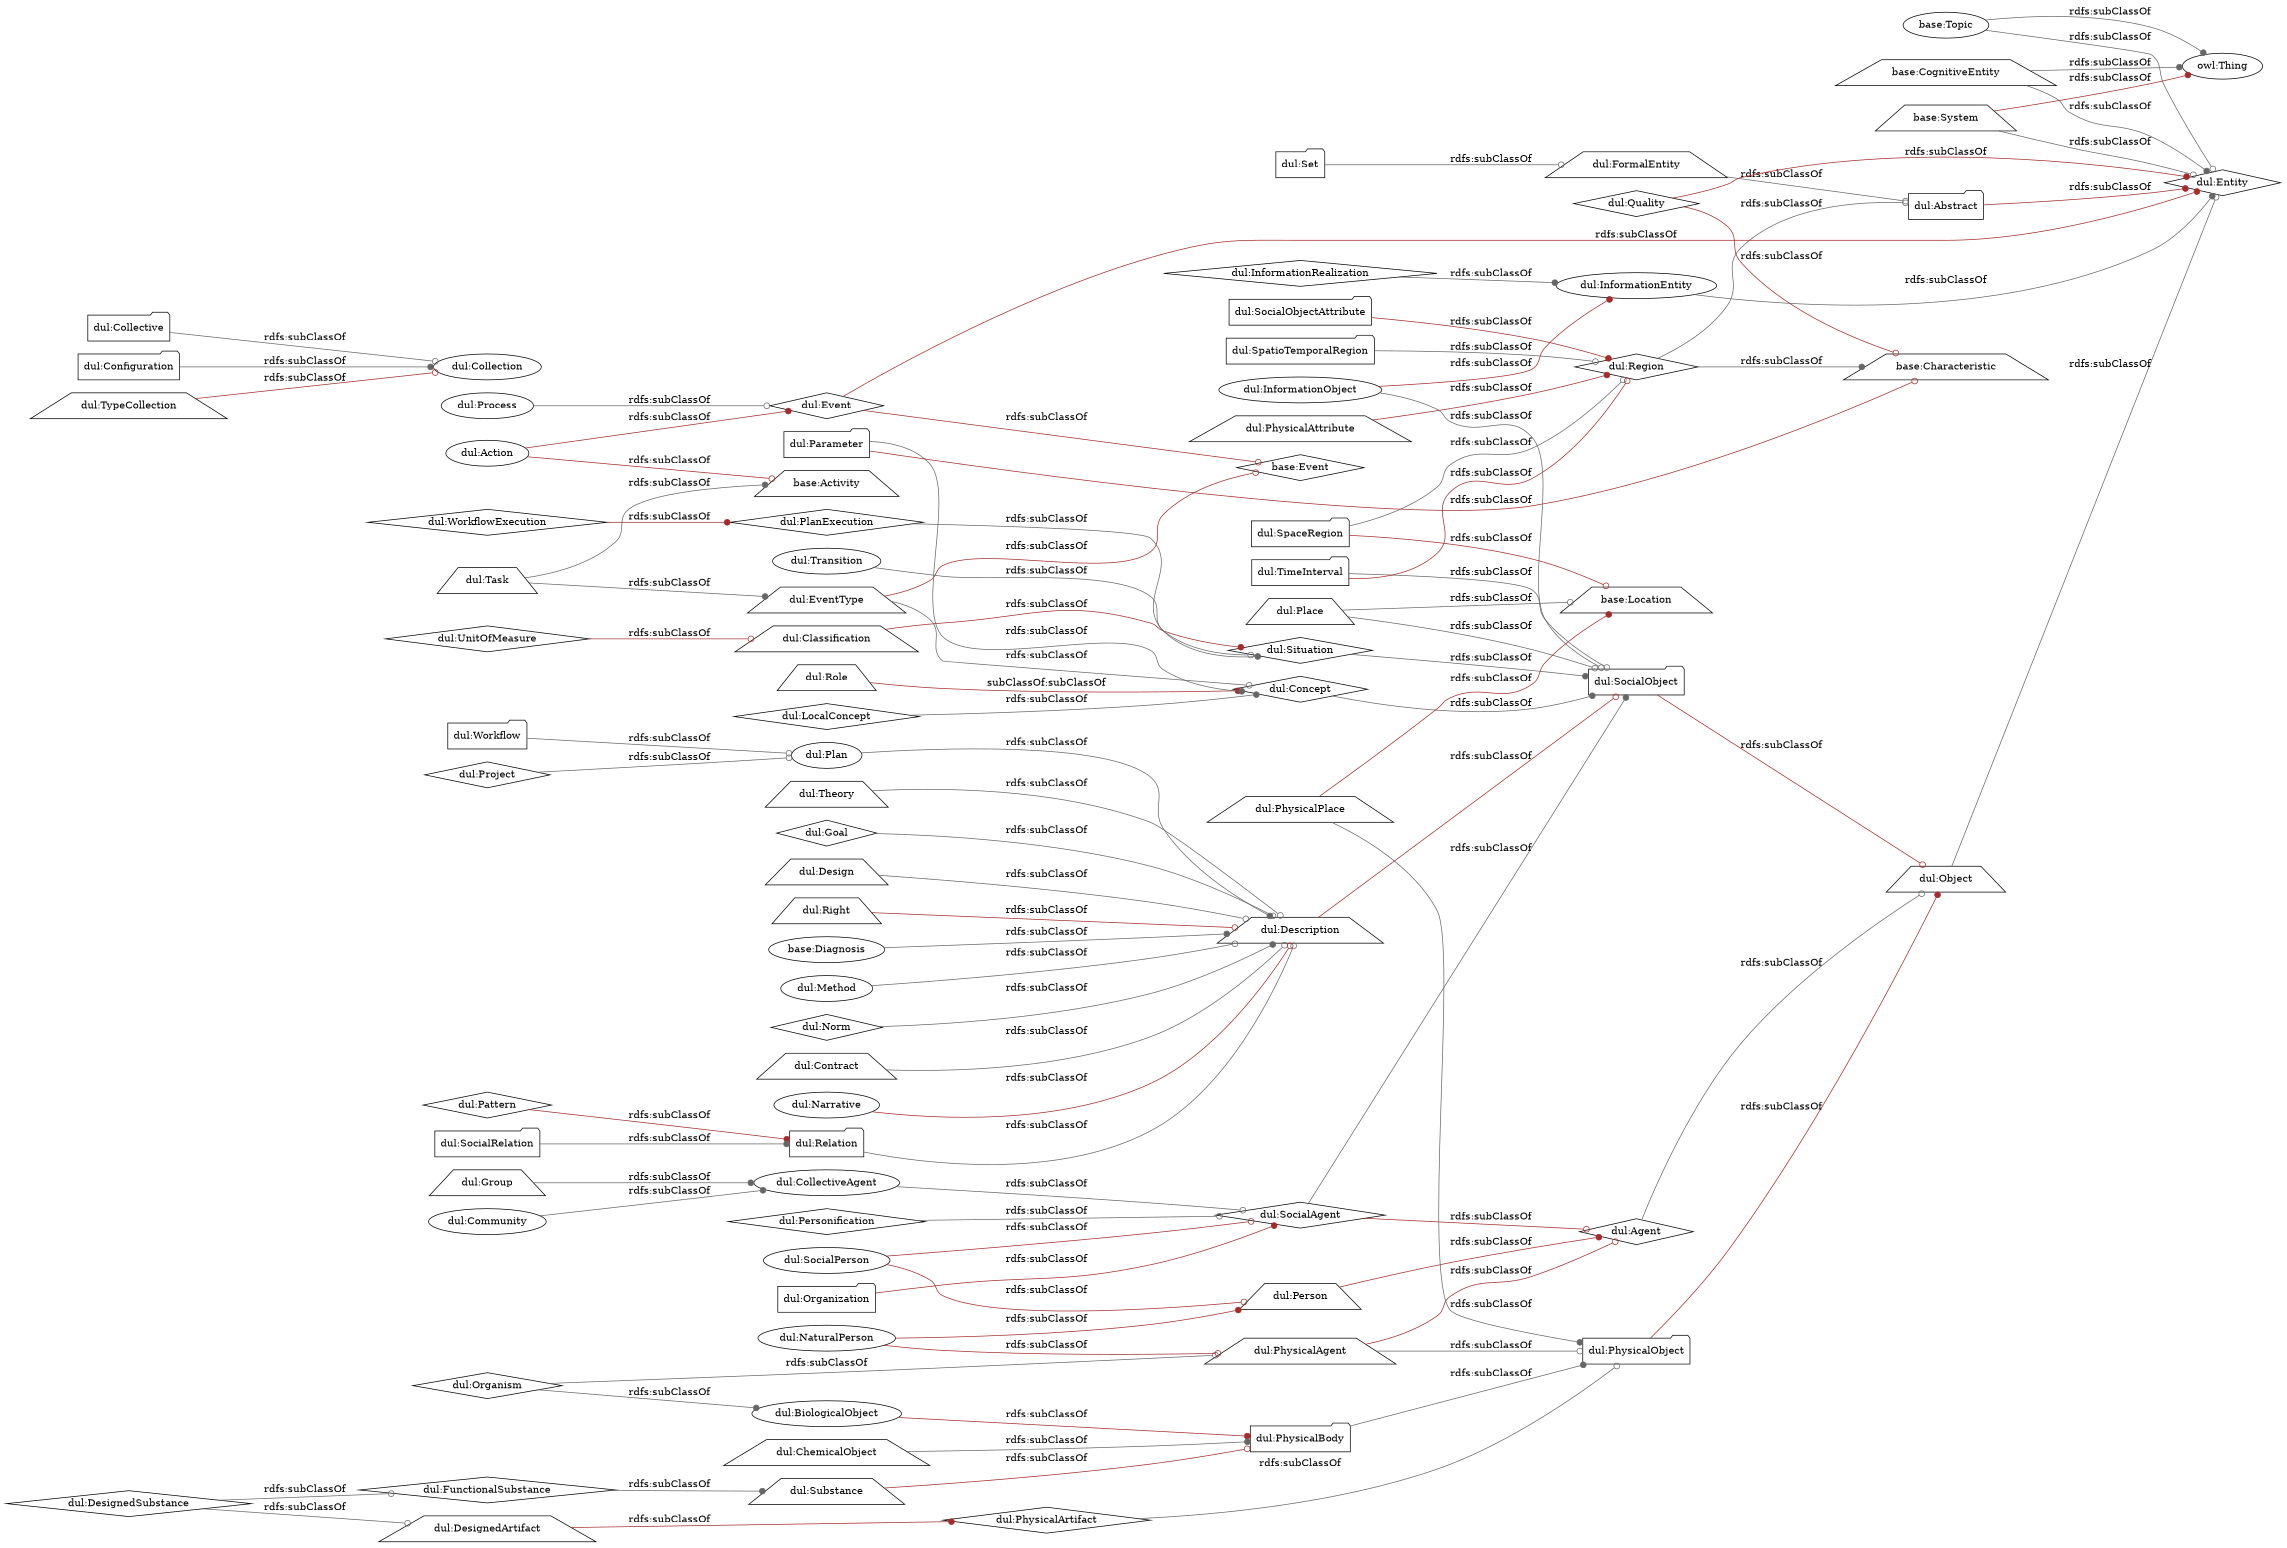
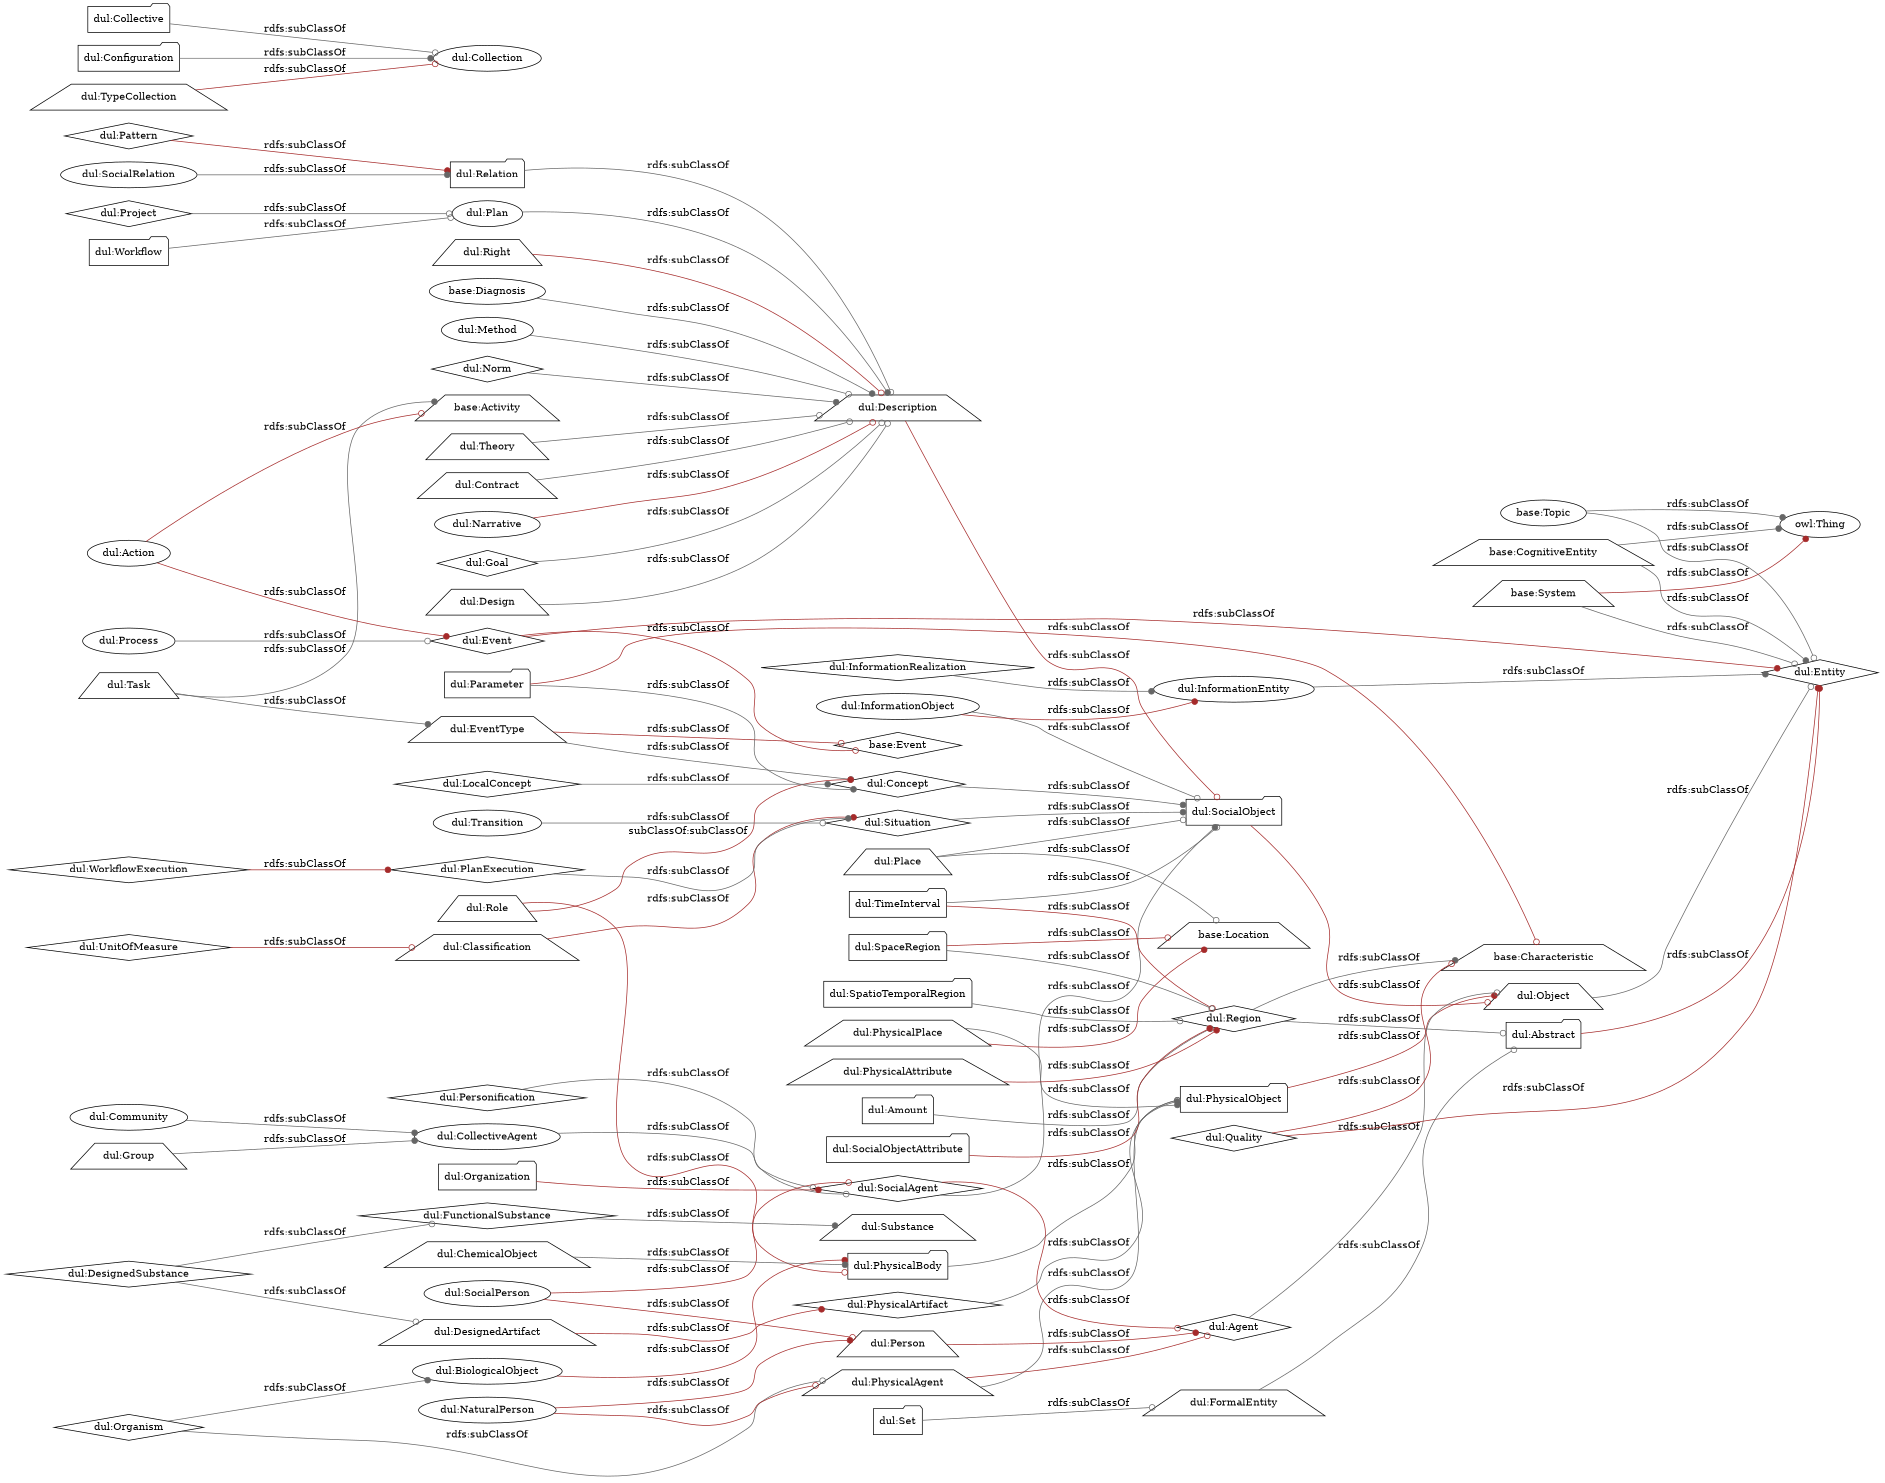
none -> (898, 1111)
(487, 1144) -> (129, 175)
(1065, 1474) -> (619, 1140)
